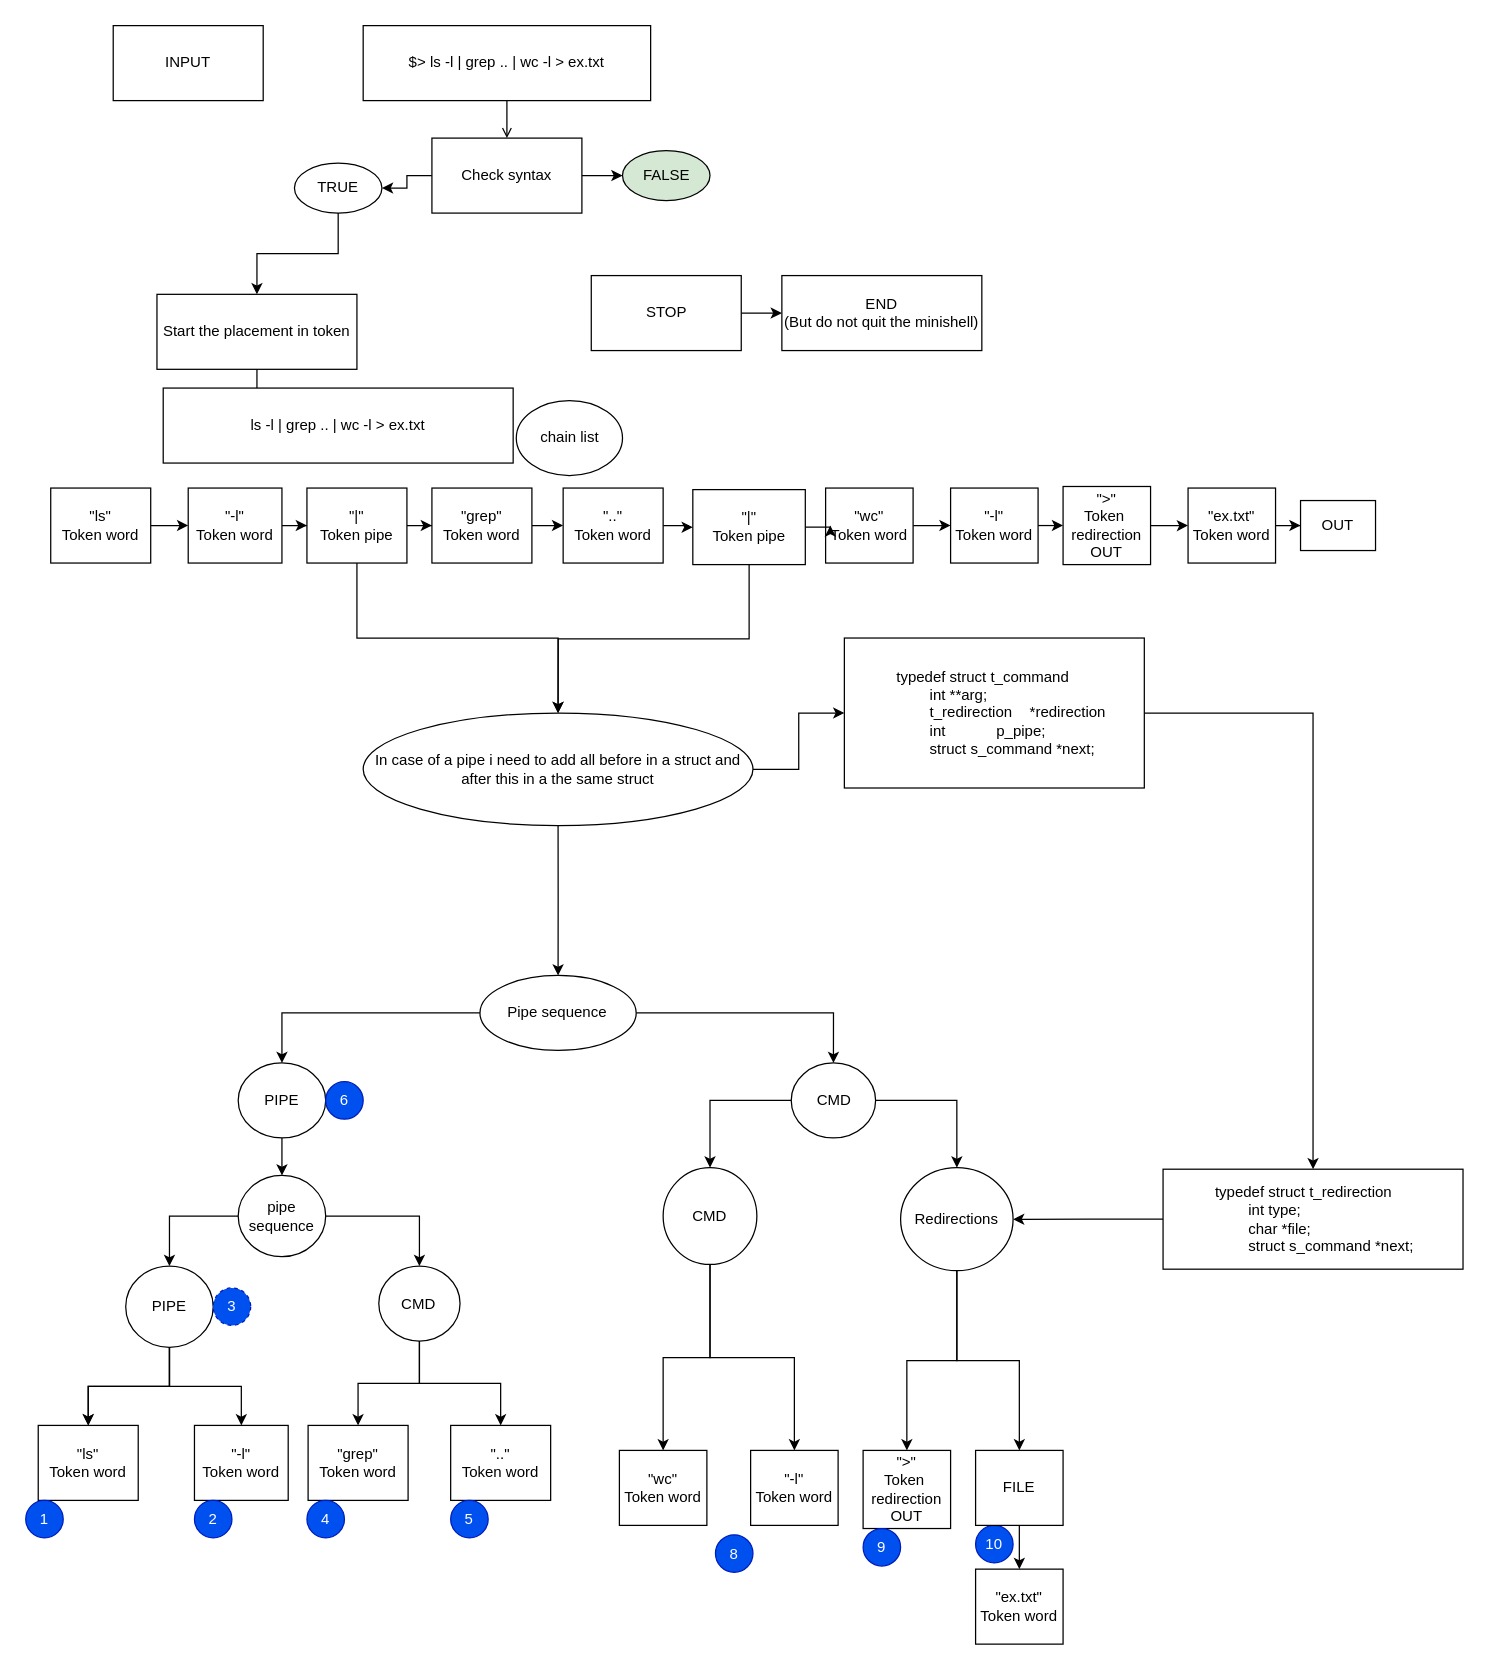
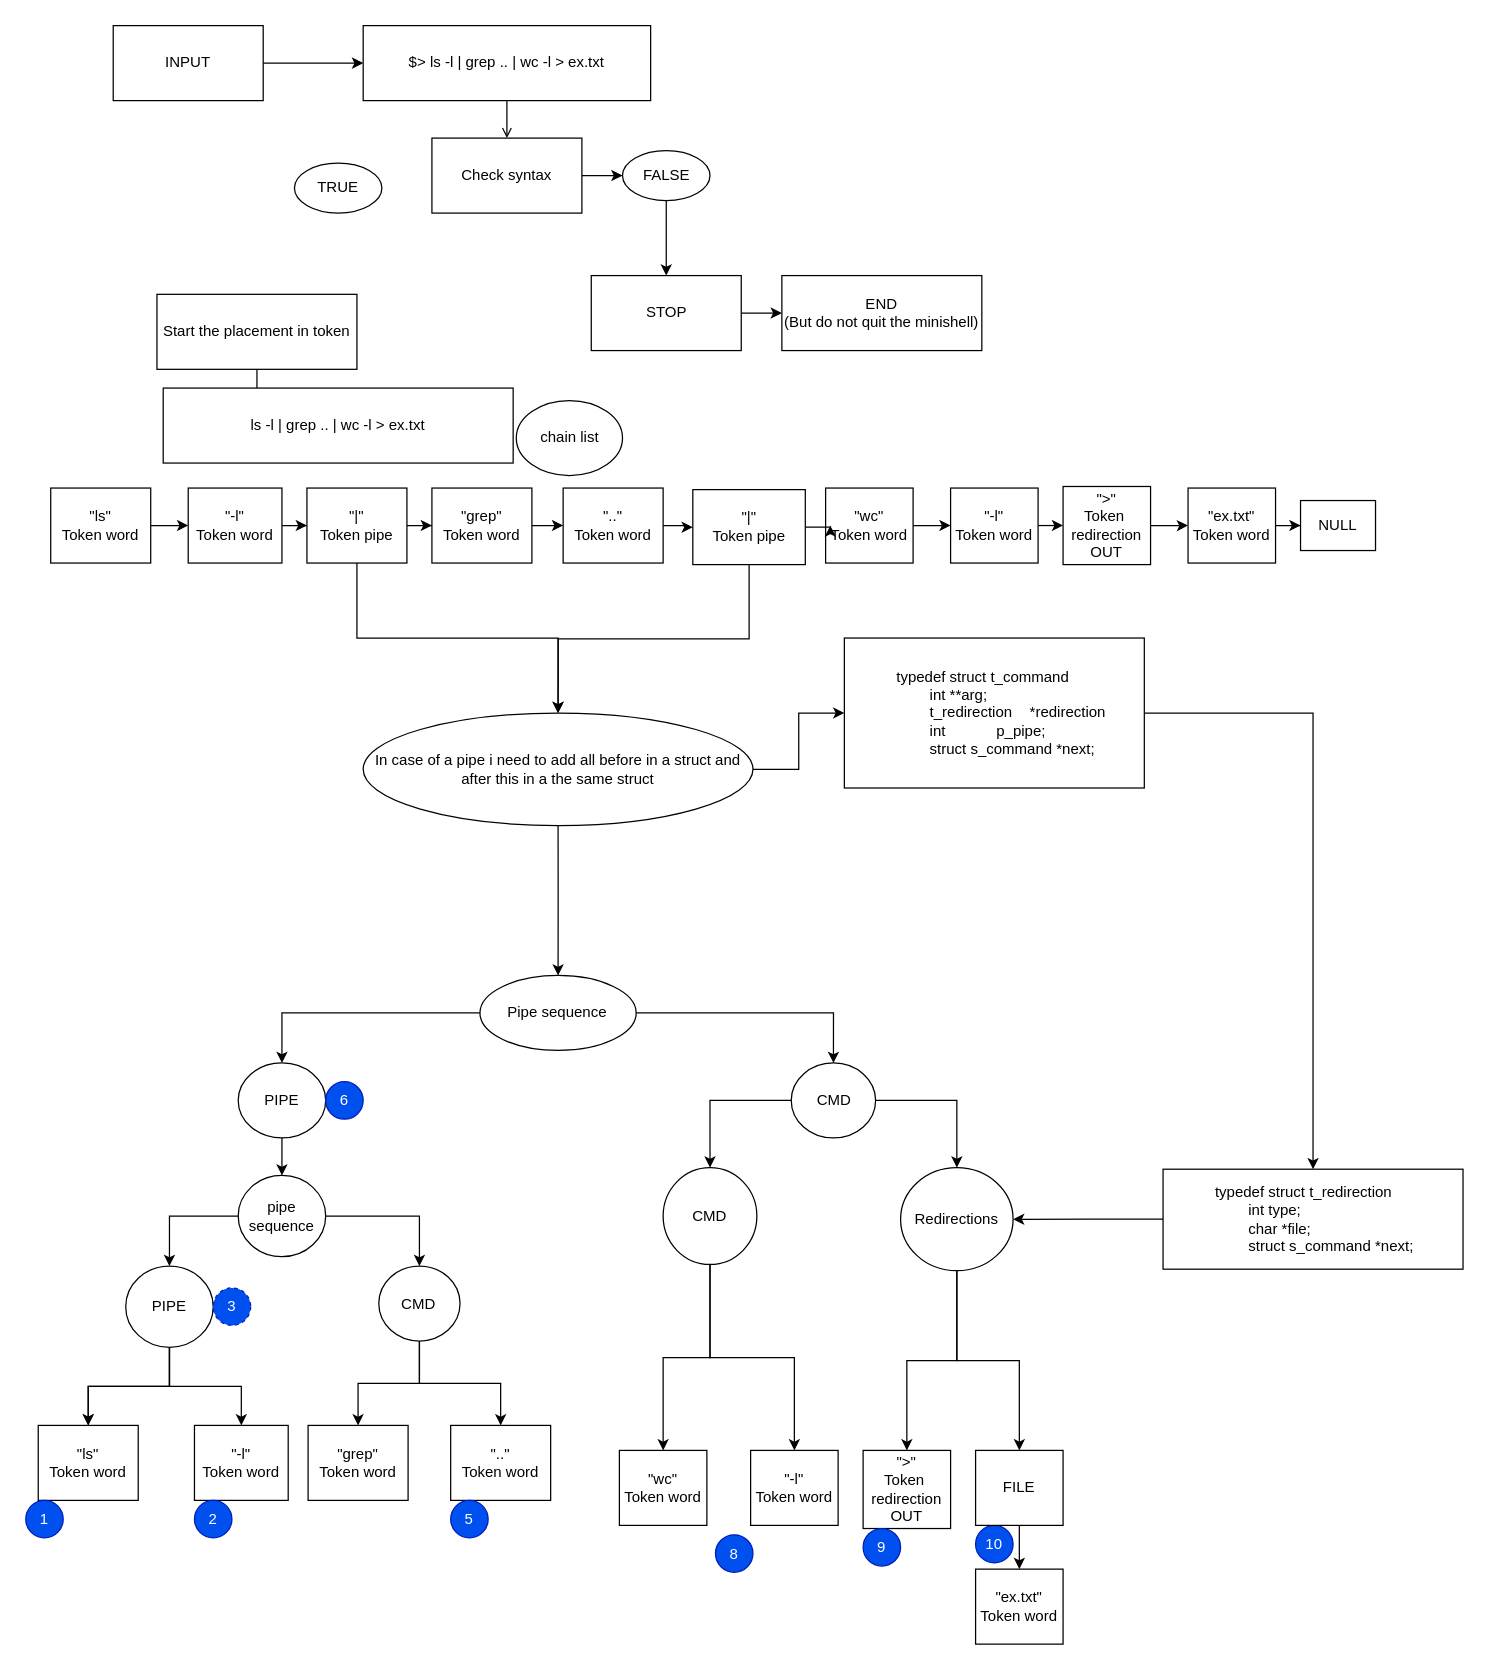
none -> (309, 63)
(666, 176) -> (666, 176)
(407, 178) -> none
none -> (666, 234)
(302, 254) -> none
(1338, 526) -> (1338, 526)
(326, 1519) -> none
